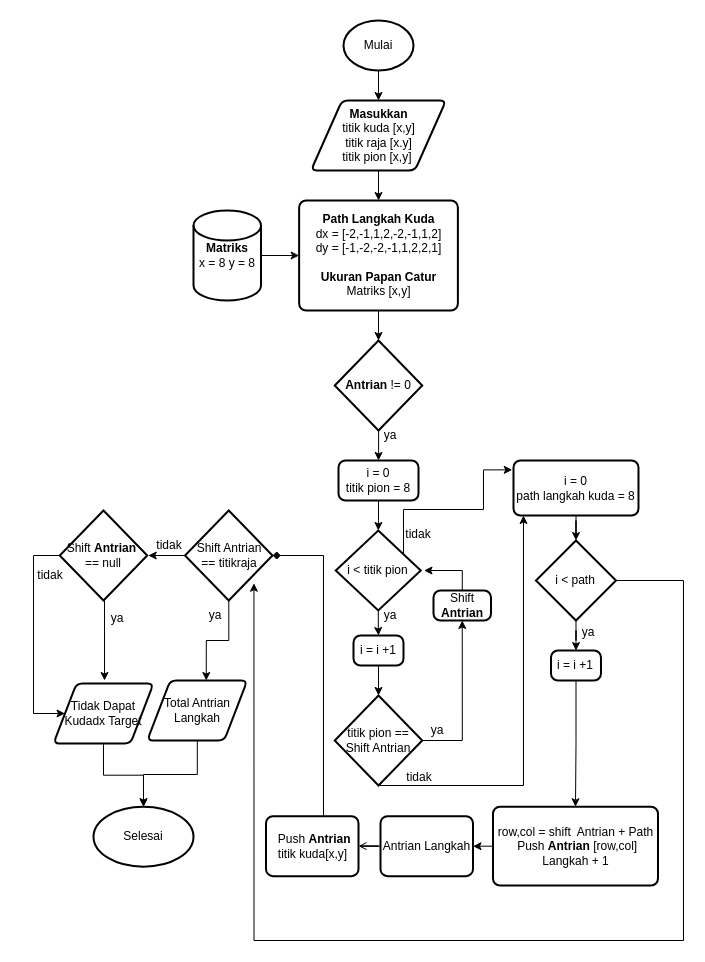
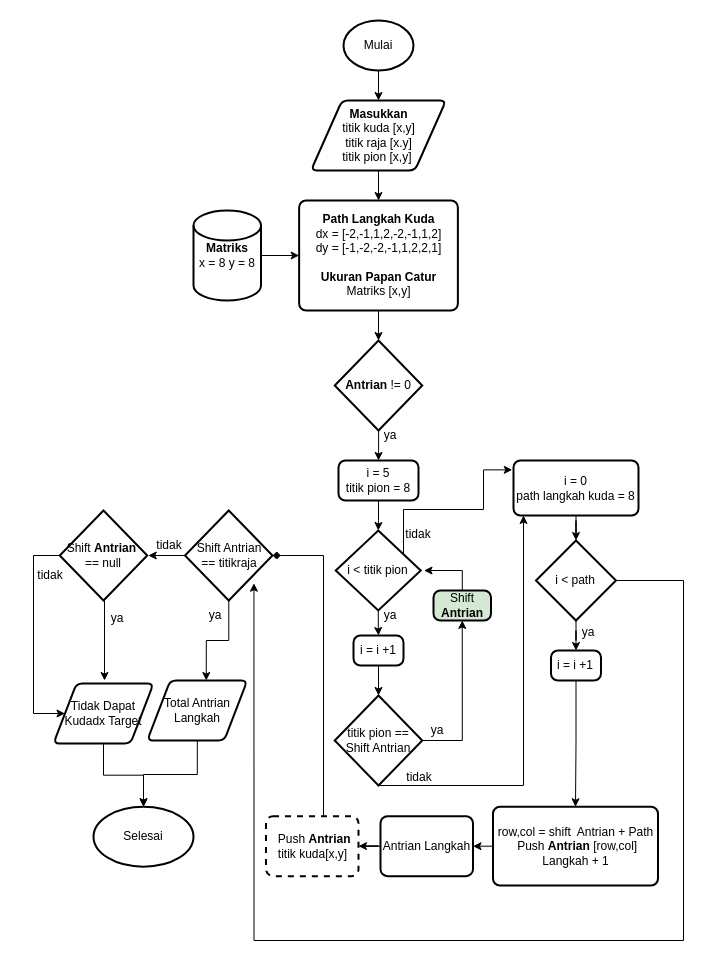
(379, 481) -> (379, 481)
(462, 606) -> (462, 606)
(312, 846) -> (312, 846)
(365, 846) -> (367, 846)
